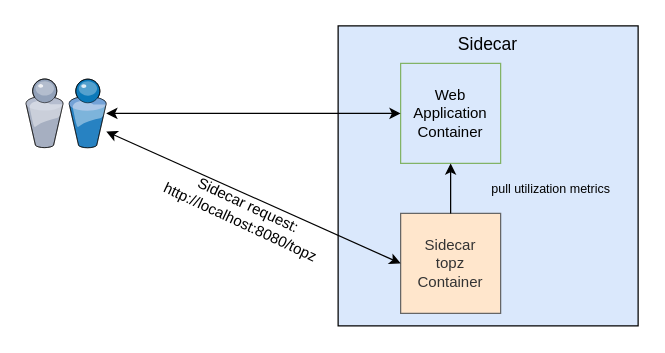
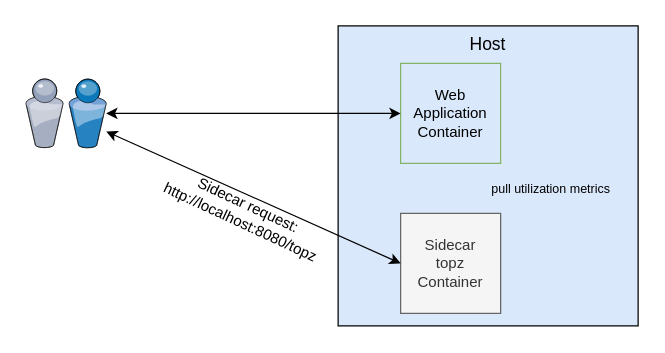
(488, 45) -> (488, 45)
(451, 192) -> none
(451, 263) -> (451, 263)
